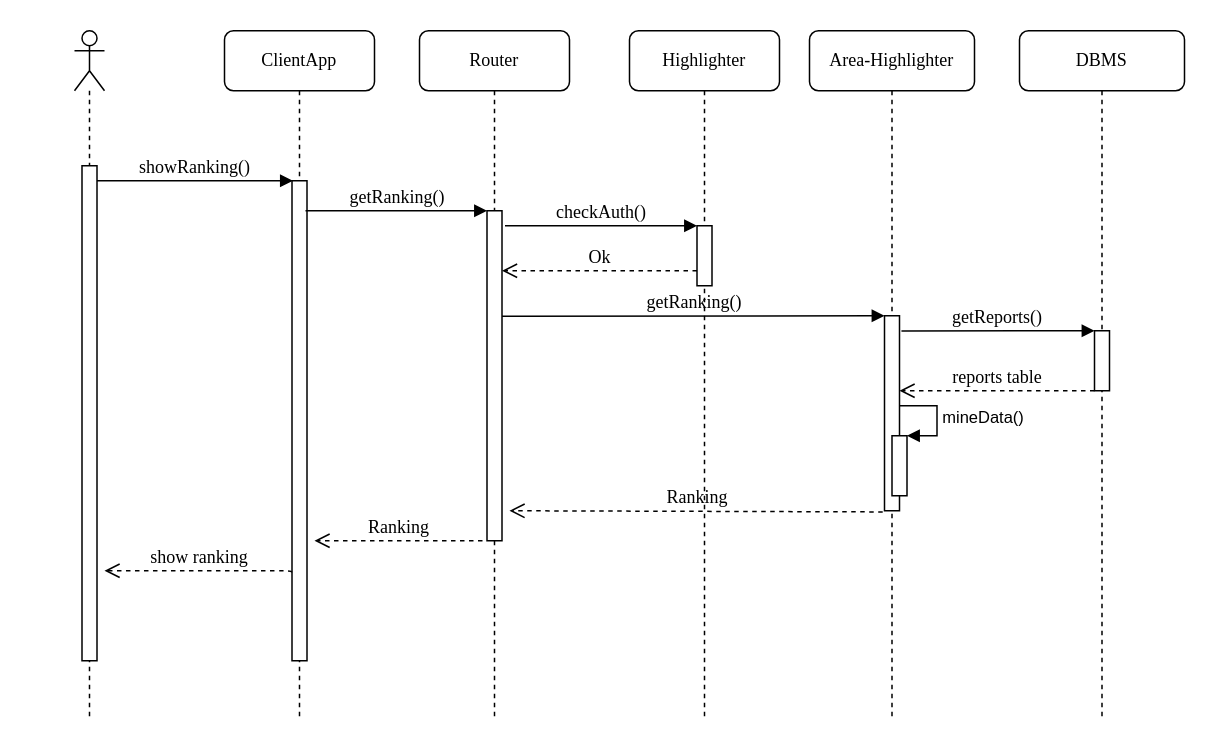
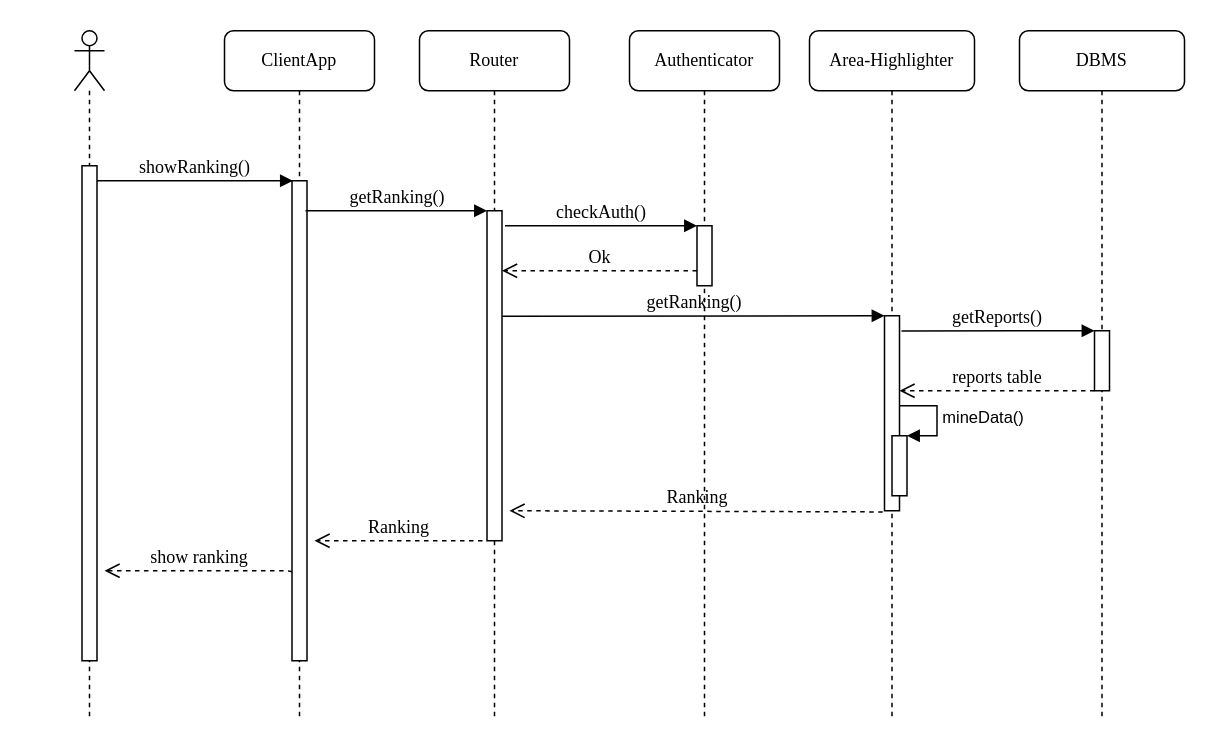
(704, 61) -> (704, 61)
